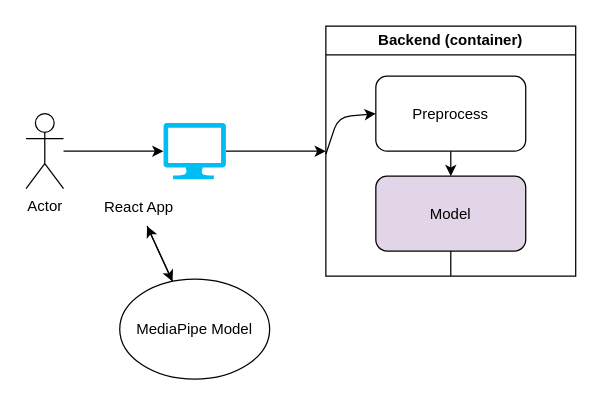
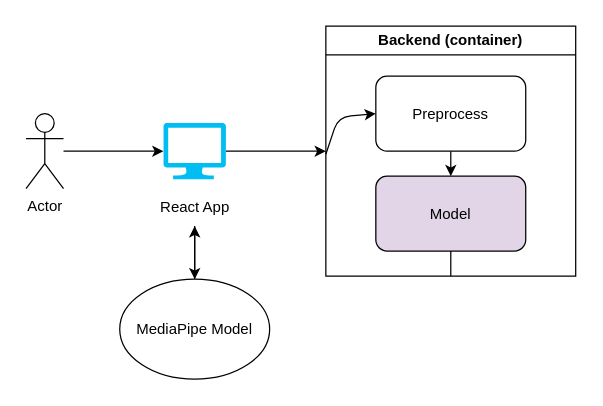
(138, 208) -> (194, 208)
